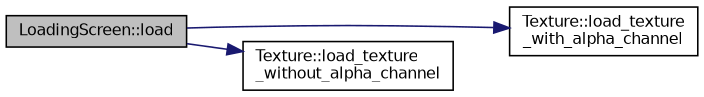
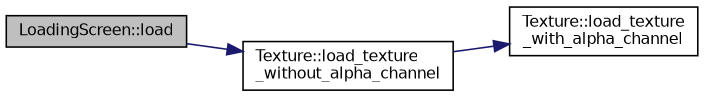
(340, 26) -> (474, 49)
